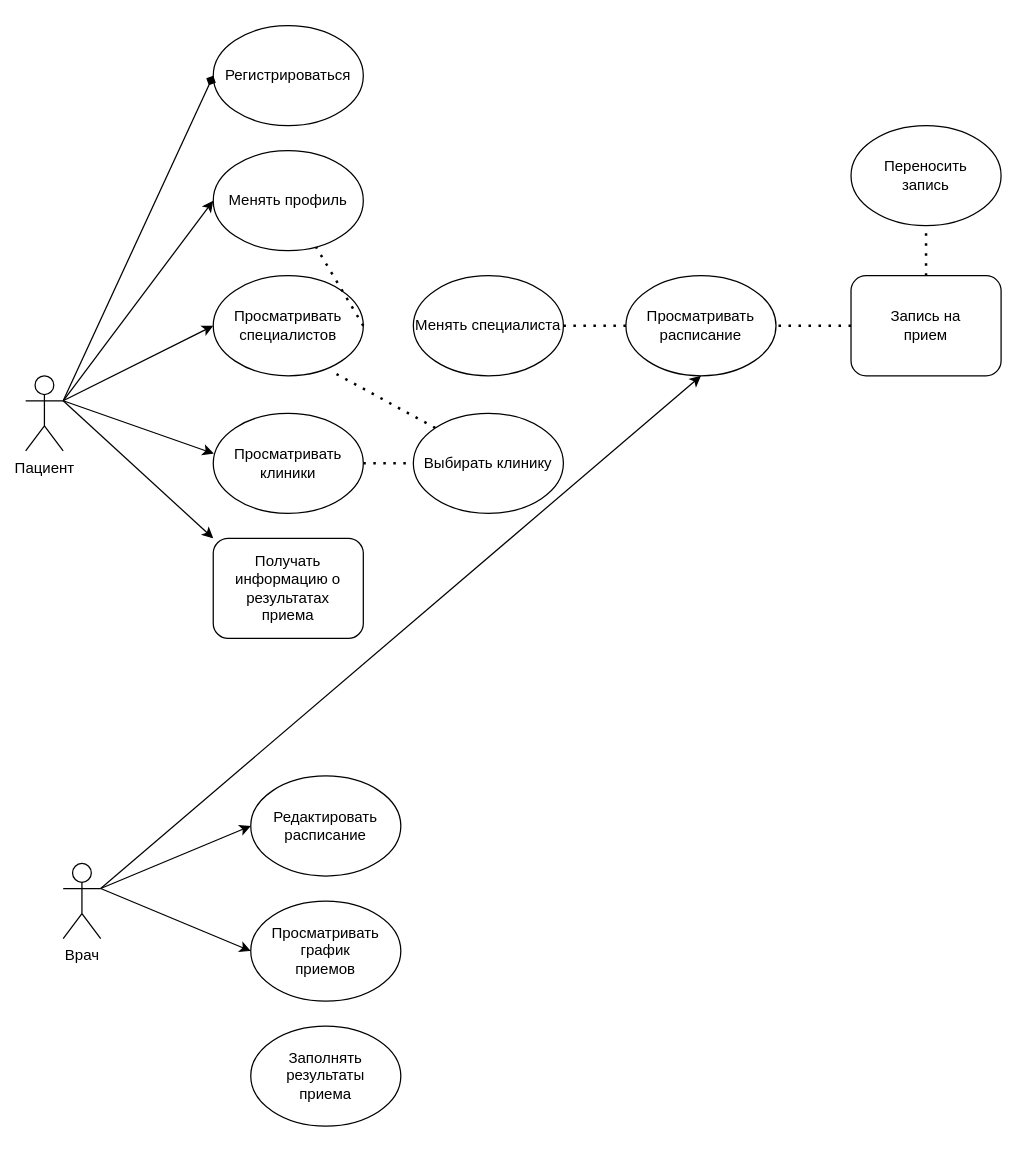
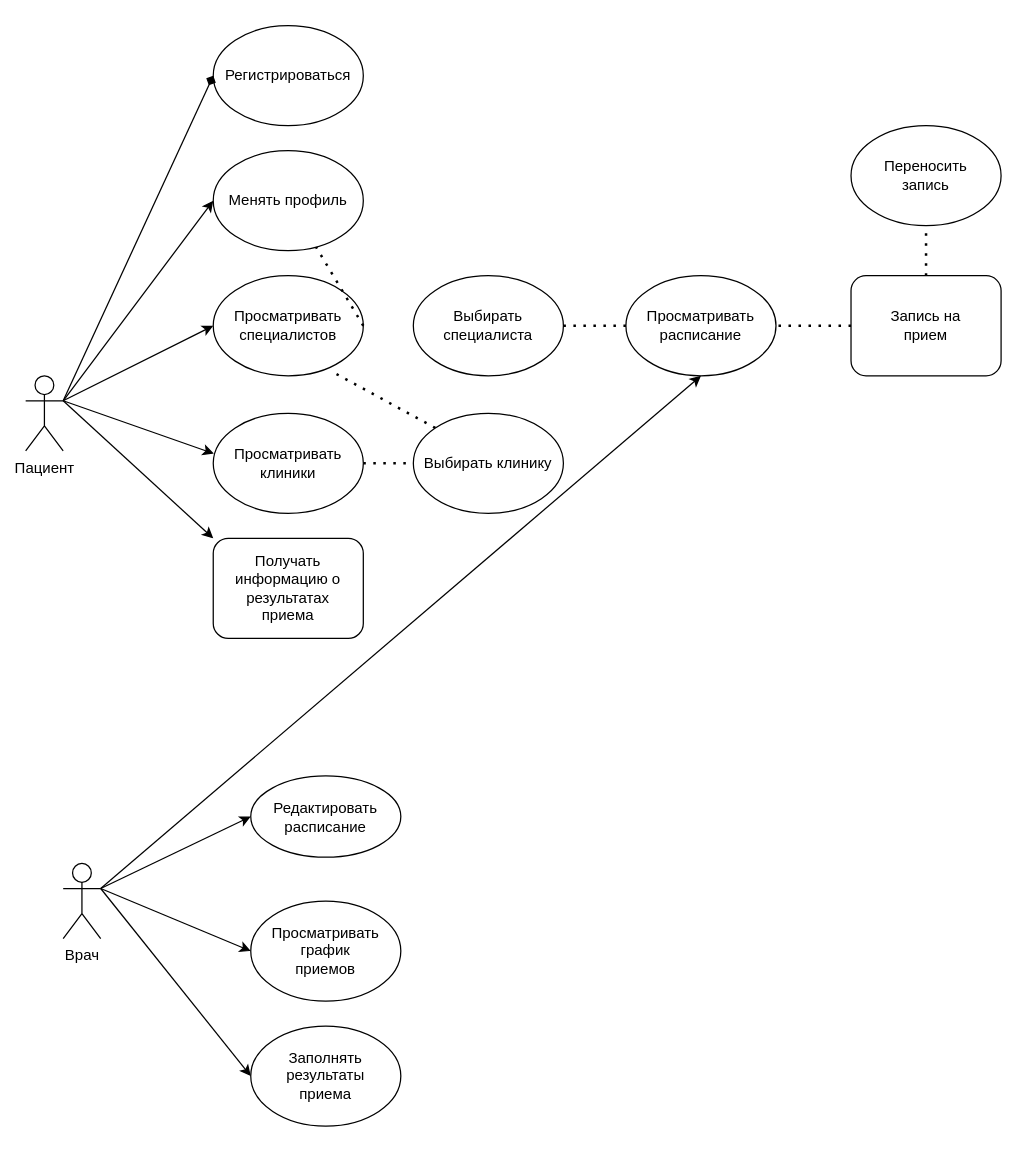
(488, 326) -> (488, 326)
(326, 826) -> (326, 816)
none -> (174, 980)
